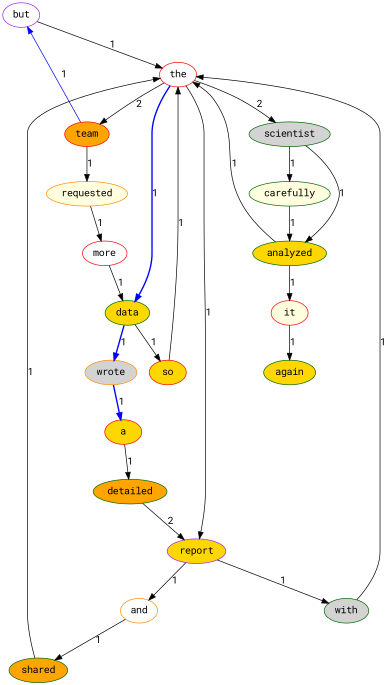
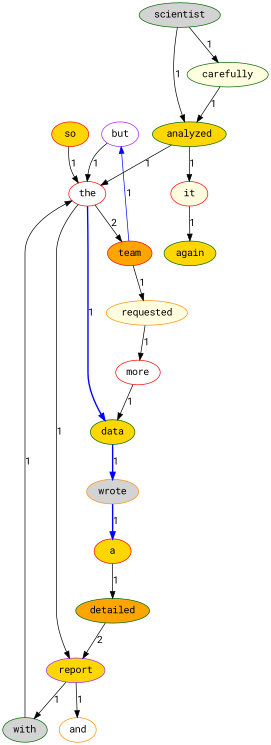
(234, 96) -> none
(146, 340) -> none
(38, 670) -> none
